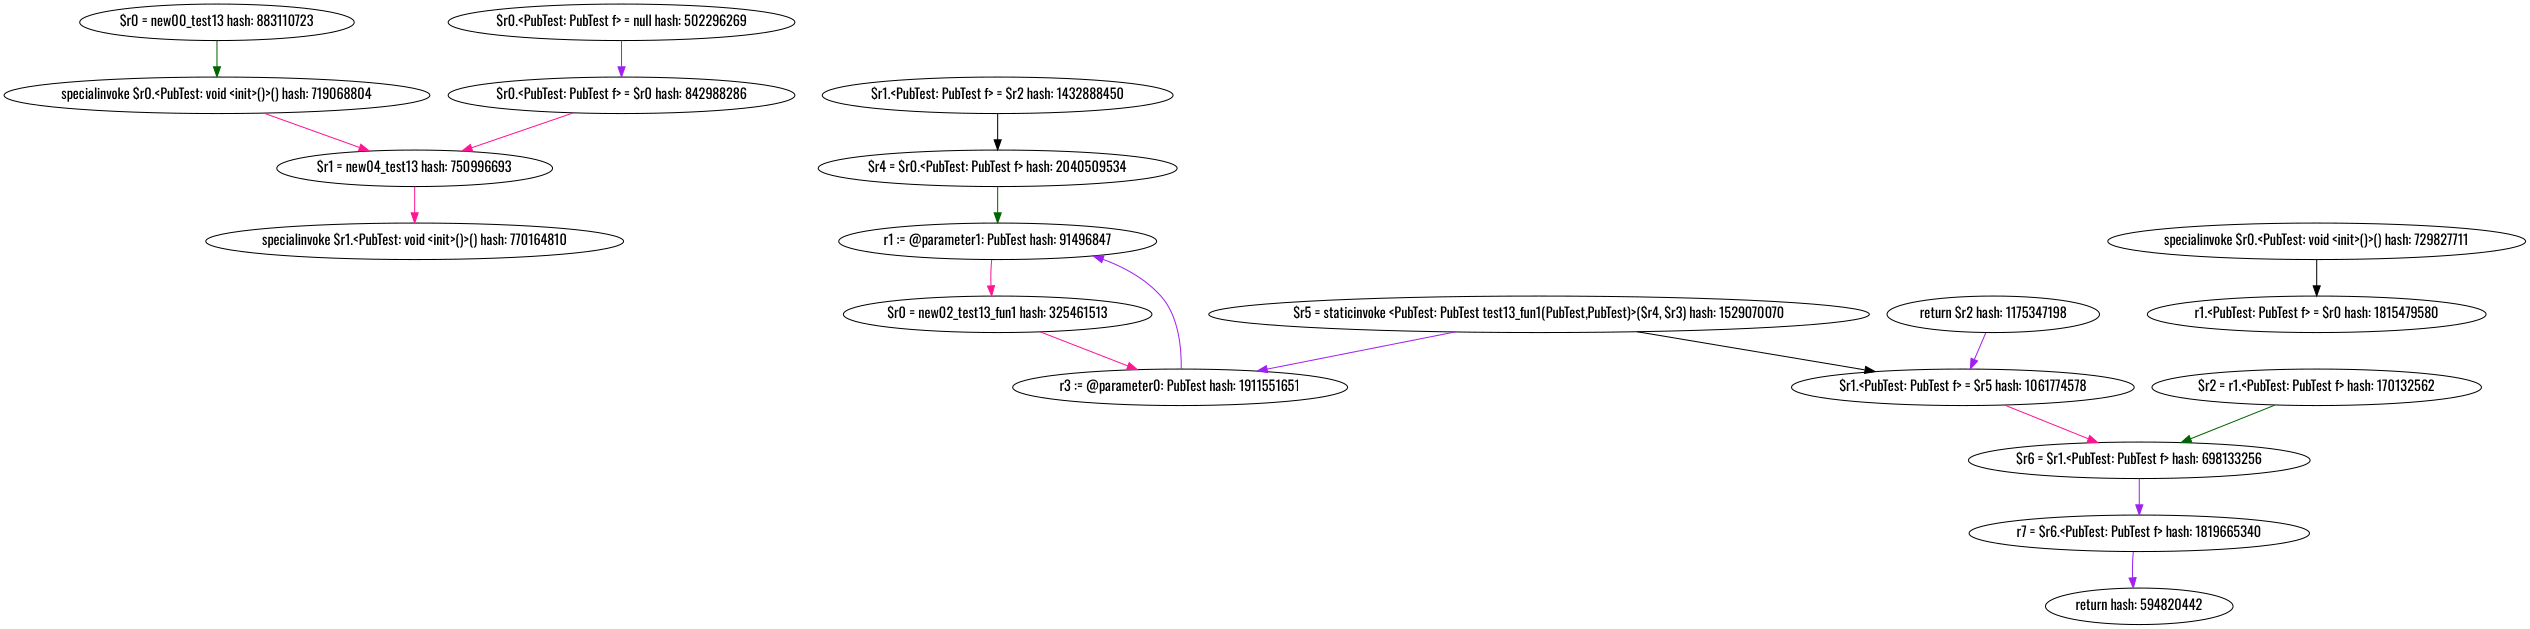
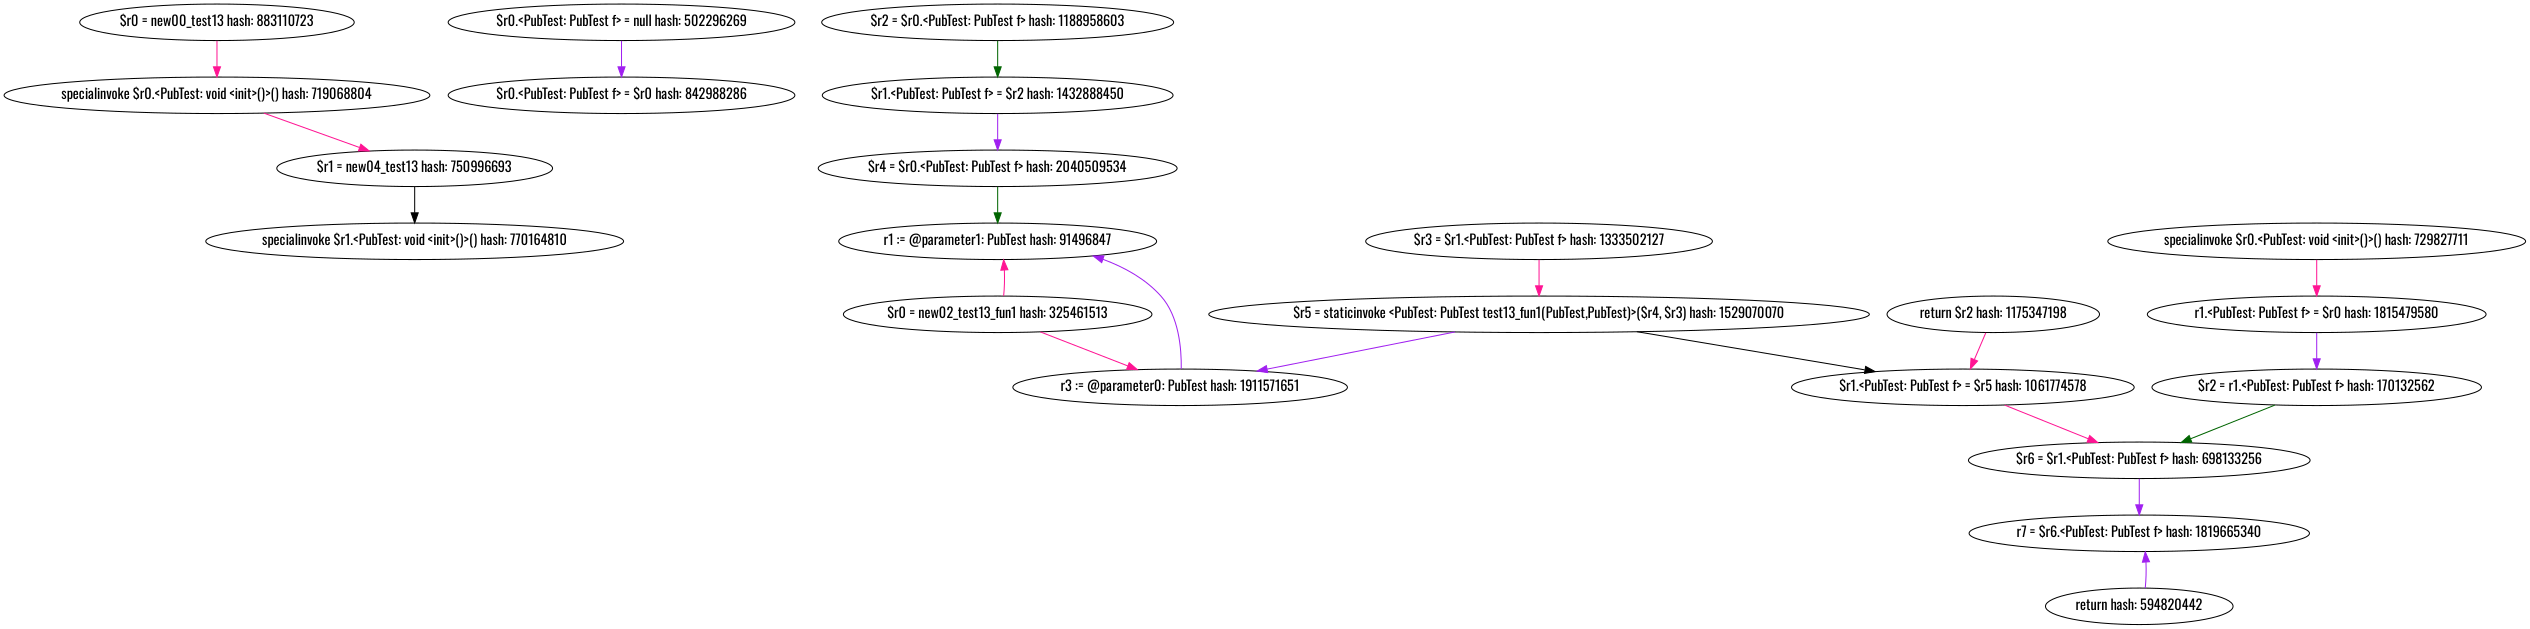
none -> (998, 22)
(217, 54) -> (217, 54)
(998, 127) -> (998, 127)
(522, 130) -> none
(415, 200) -> (415, 200)
none -> (1539, 241)
(991, 273) -> (1004, 283)
(2317, 273) -> (2317, 273)
(1980, 346) -> (1980, 346)
none -> (2317, 346)
(1180, 387) -> (1180, 387)
(2133, 565) -> (2146, 575)
